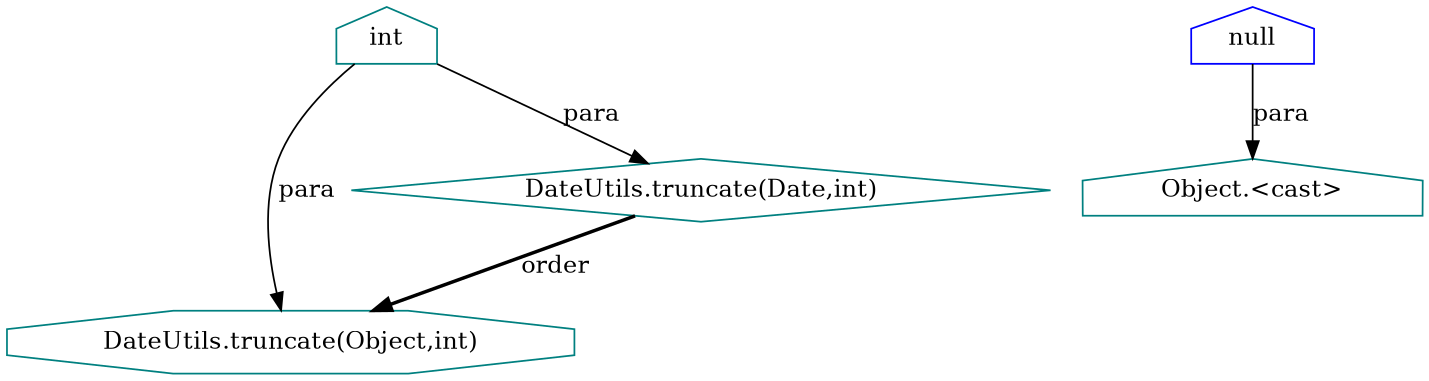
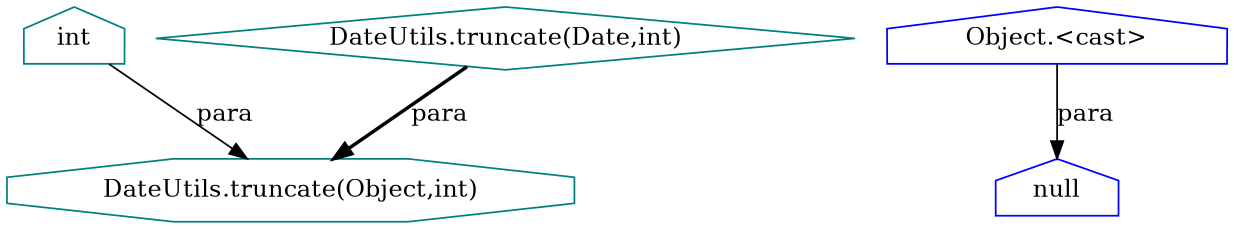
(1253, 102) -> (1057, 102)
(535, 110) -> none
(1253, 190) -> (1057, 38)
(556, 266) -> (440, 114)
